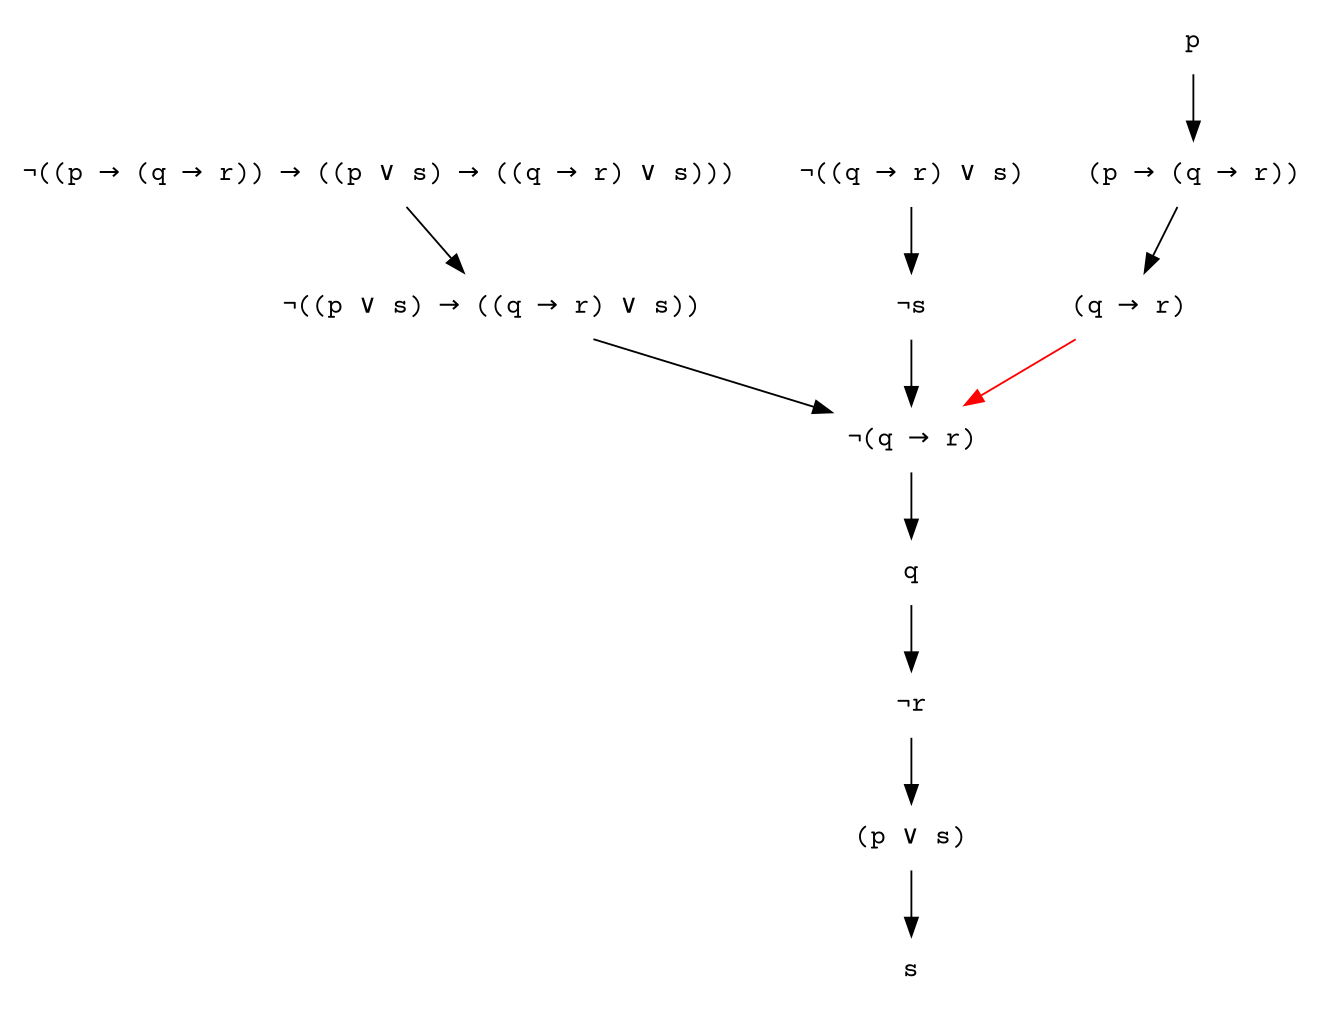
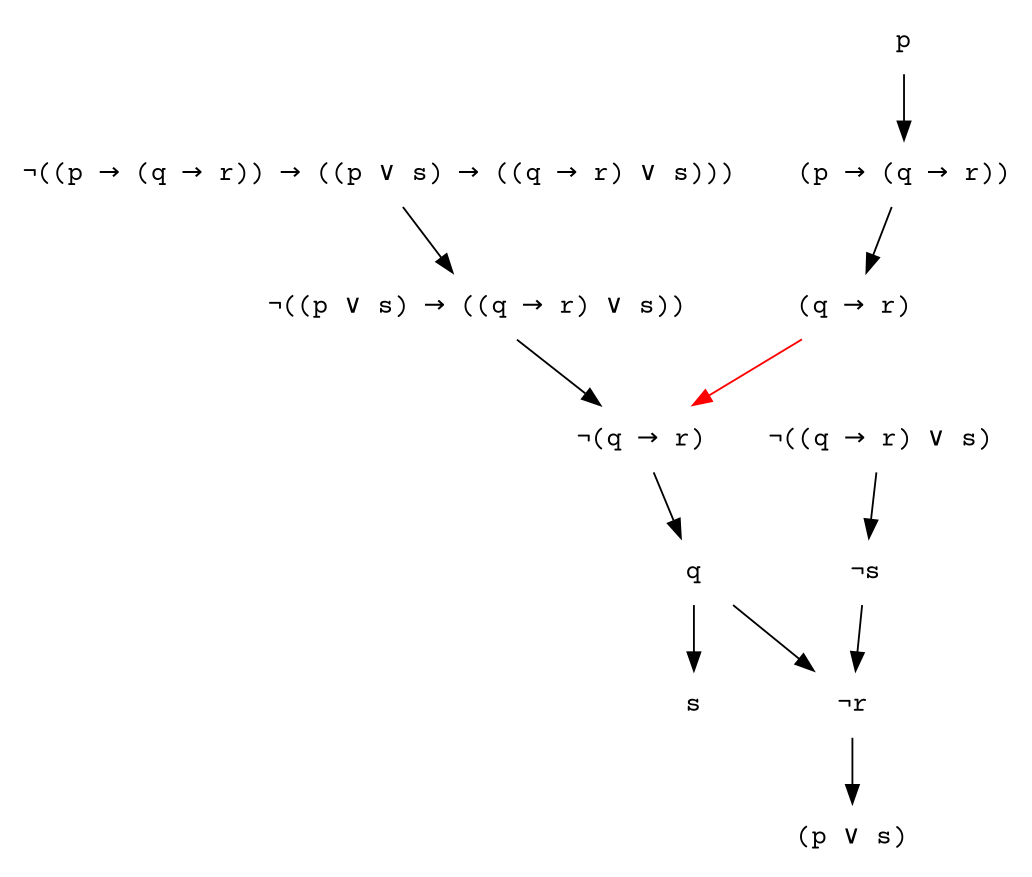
(911, 363) -> (860, 629)
(911, 894) -> (694, 629)
